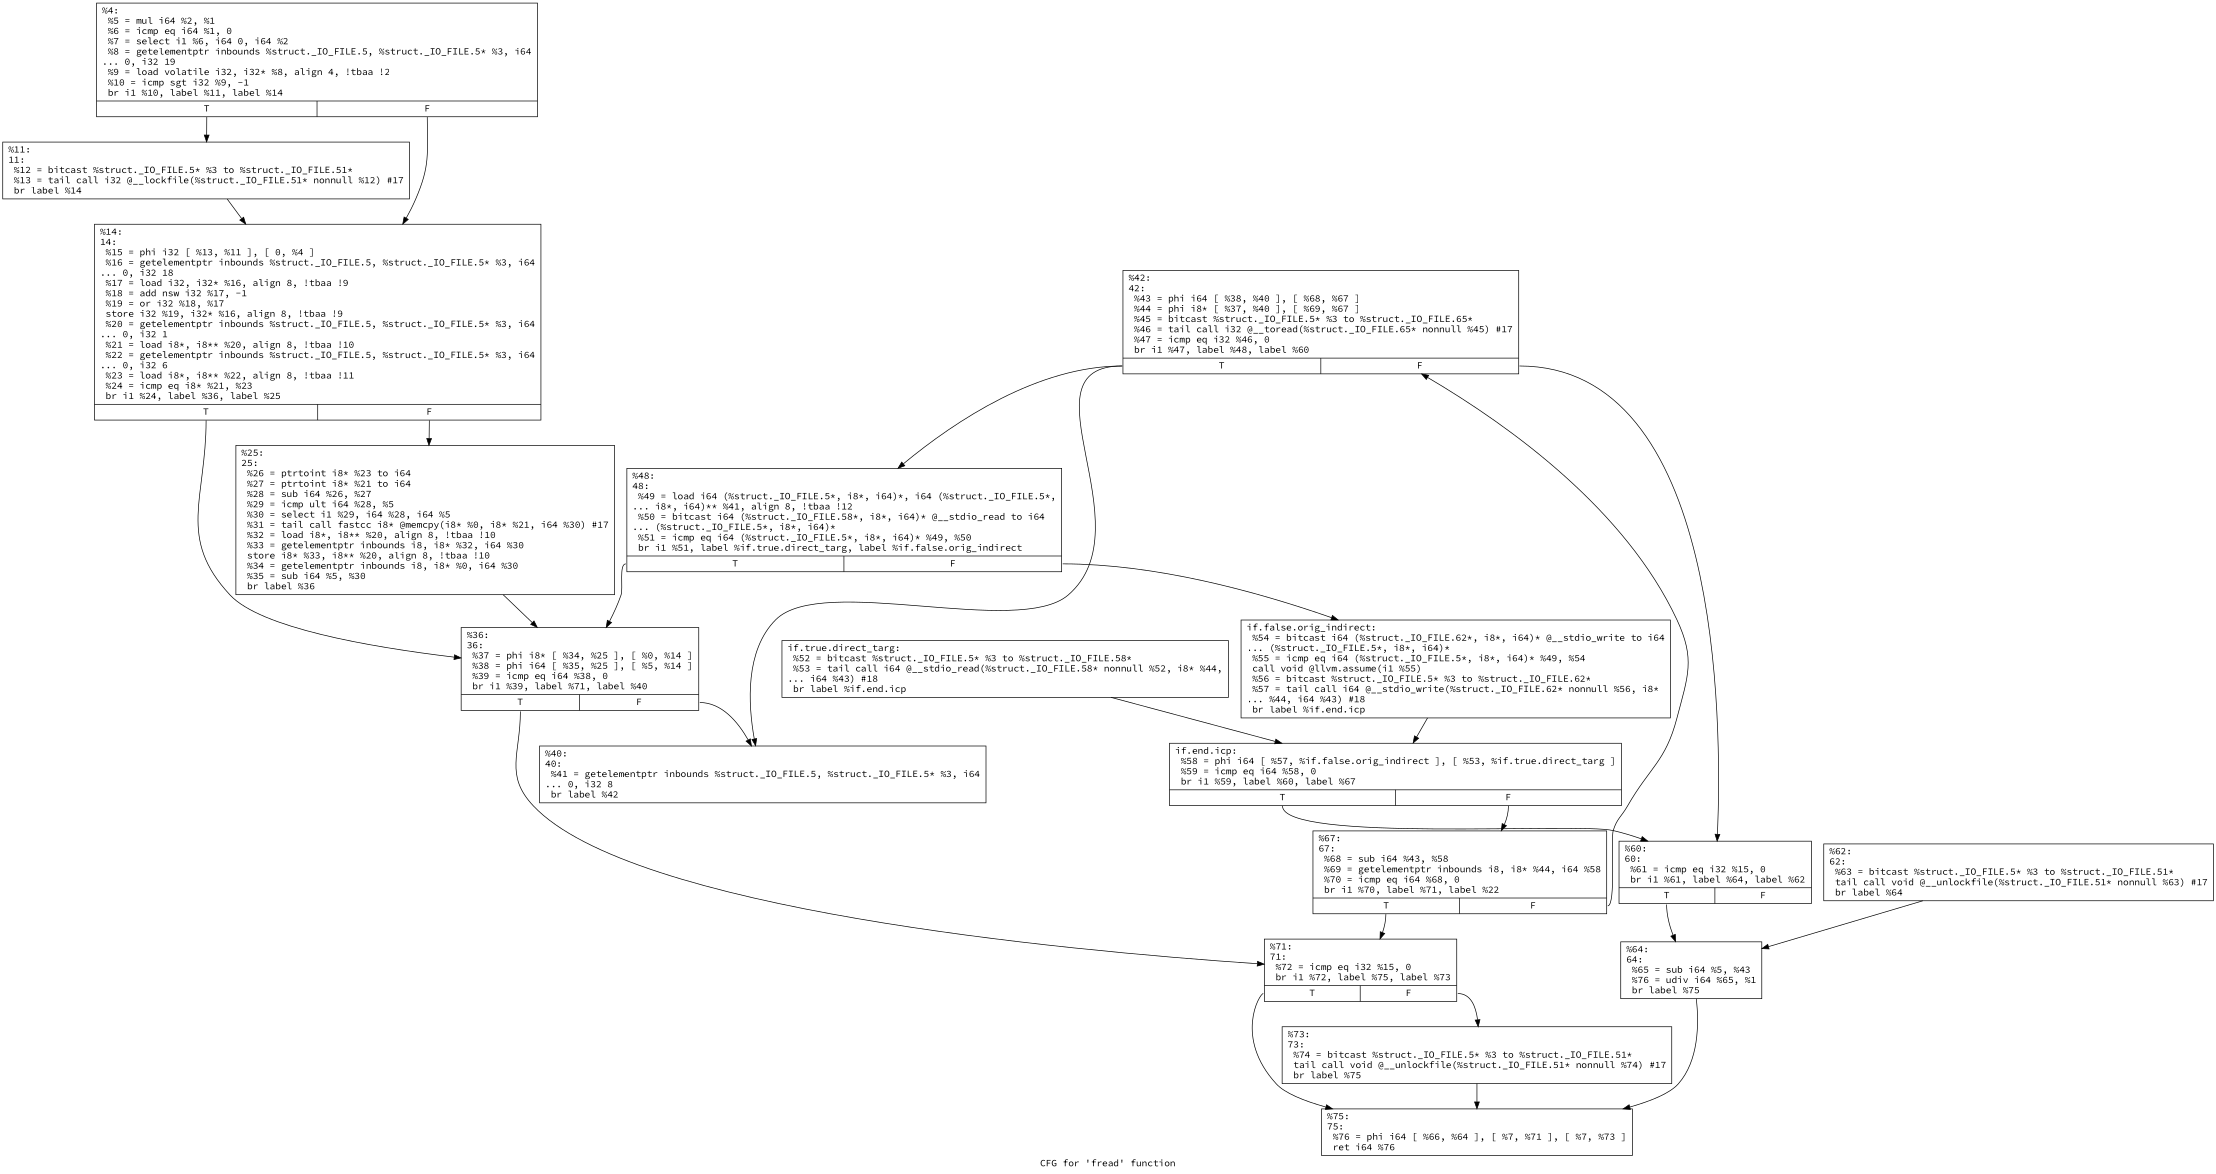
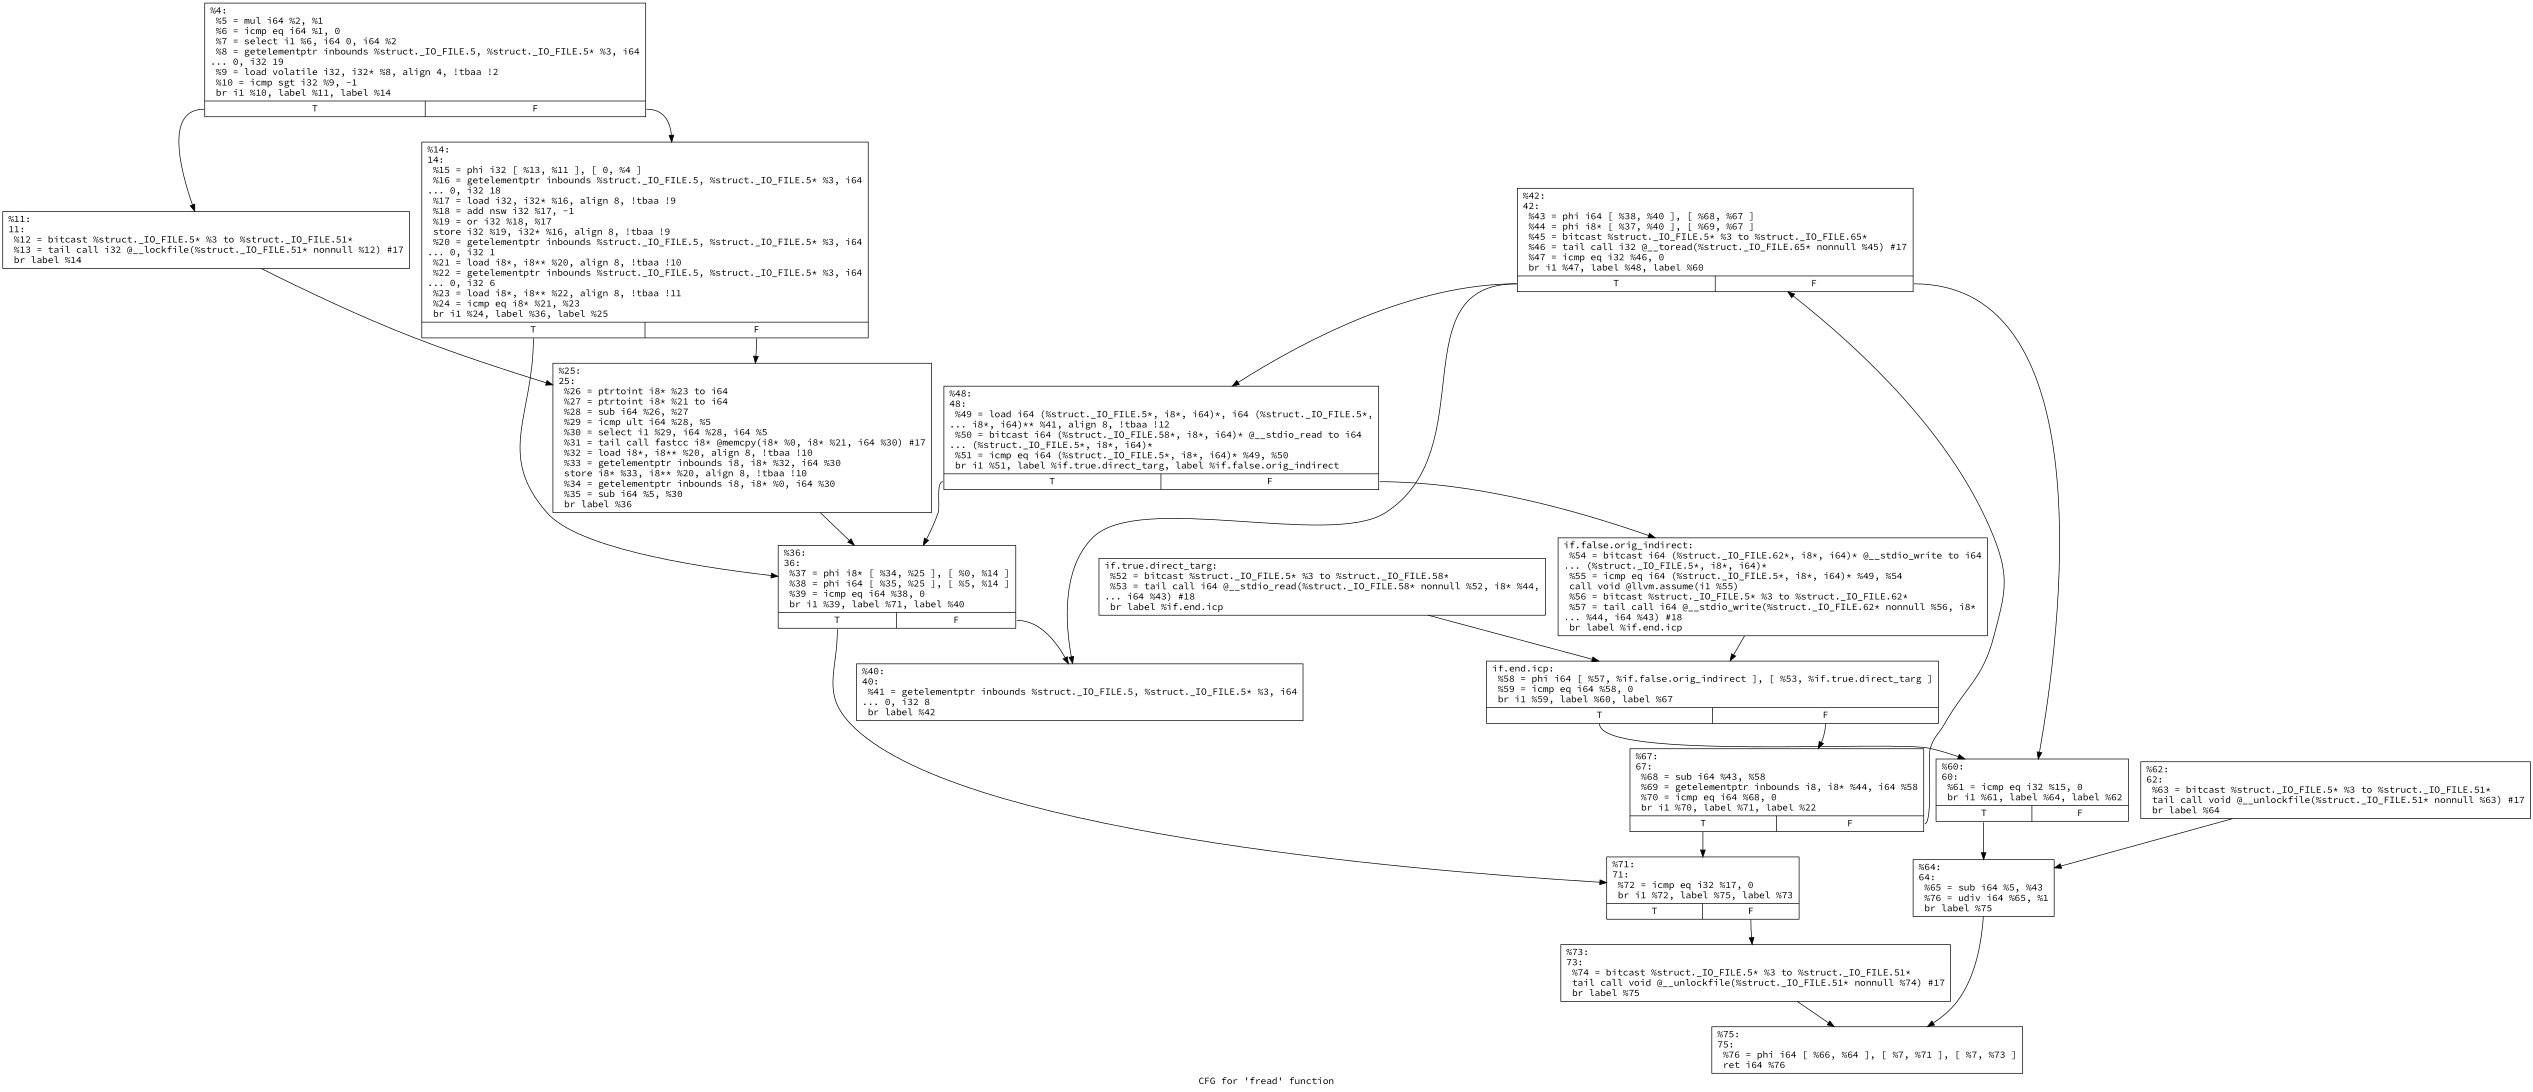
(234, 209) -> (401, 332)
(1341, 967) -> (1683, 885)
(1263, 1066) -> none
